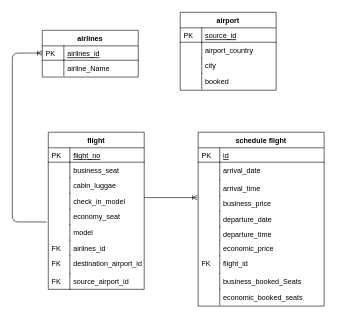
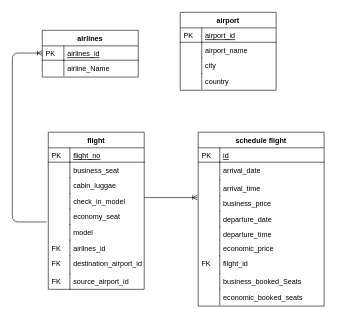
(222, 36) -> (223, 36)
(235, 50) -> (228, 50)
(217, 82) -> (219, 82)
